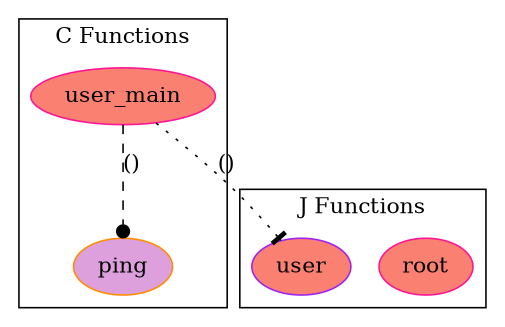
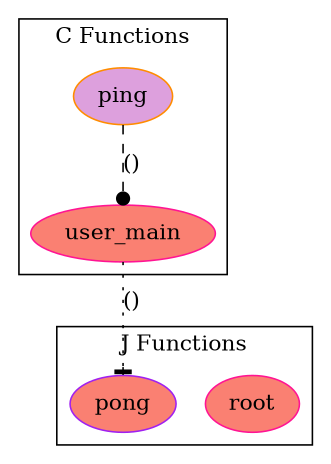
(123, 175) -> (123, 159)
(301, 267) -> (123, 404)
